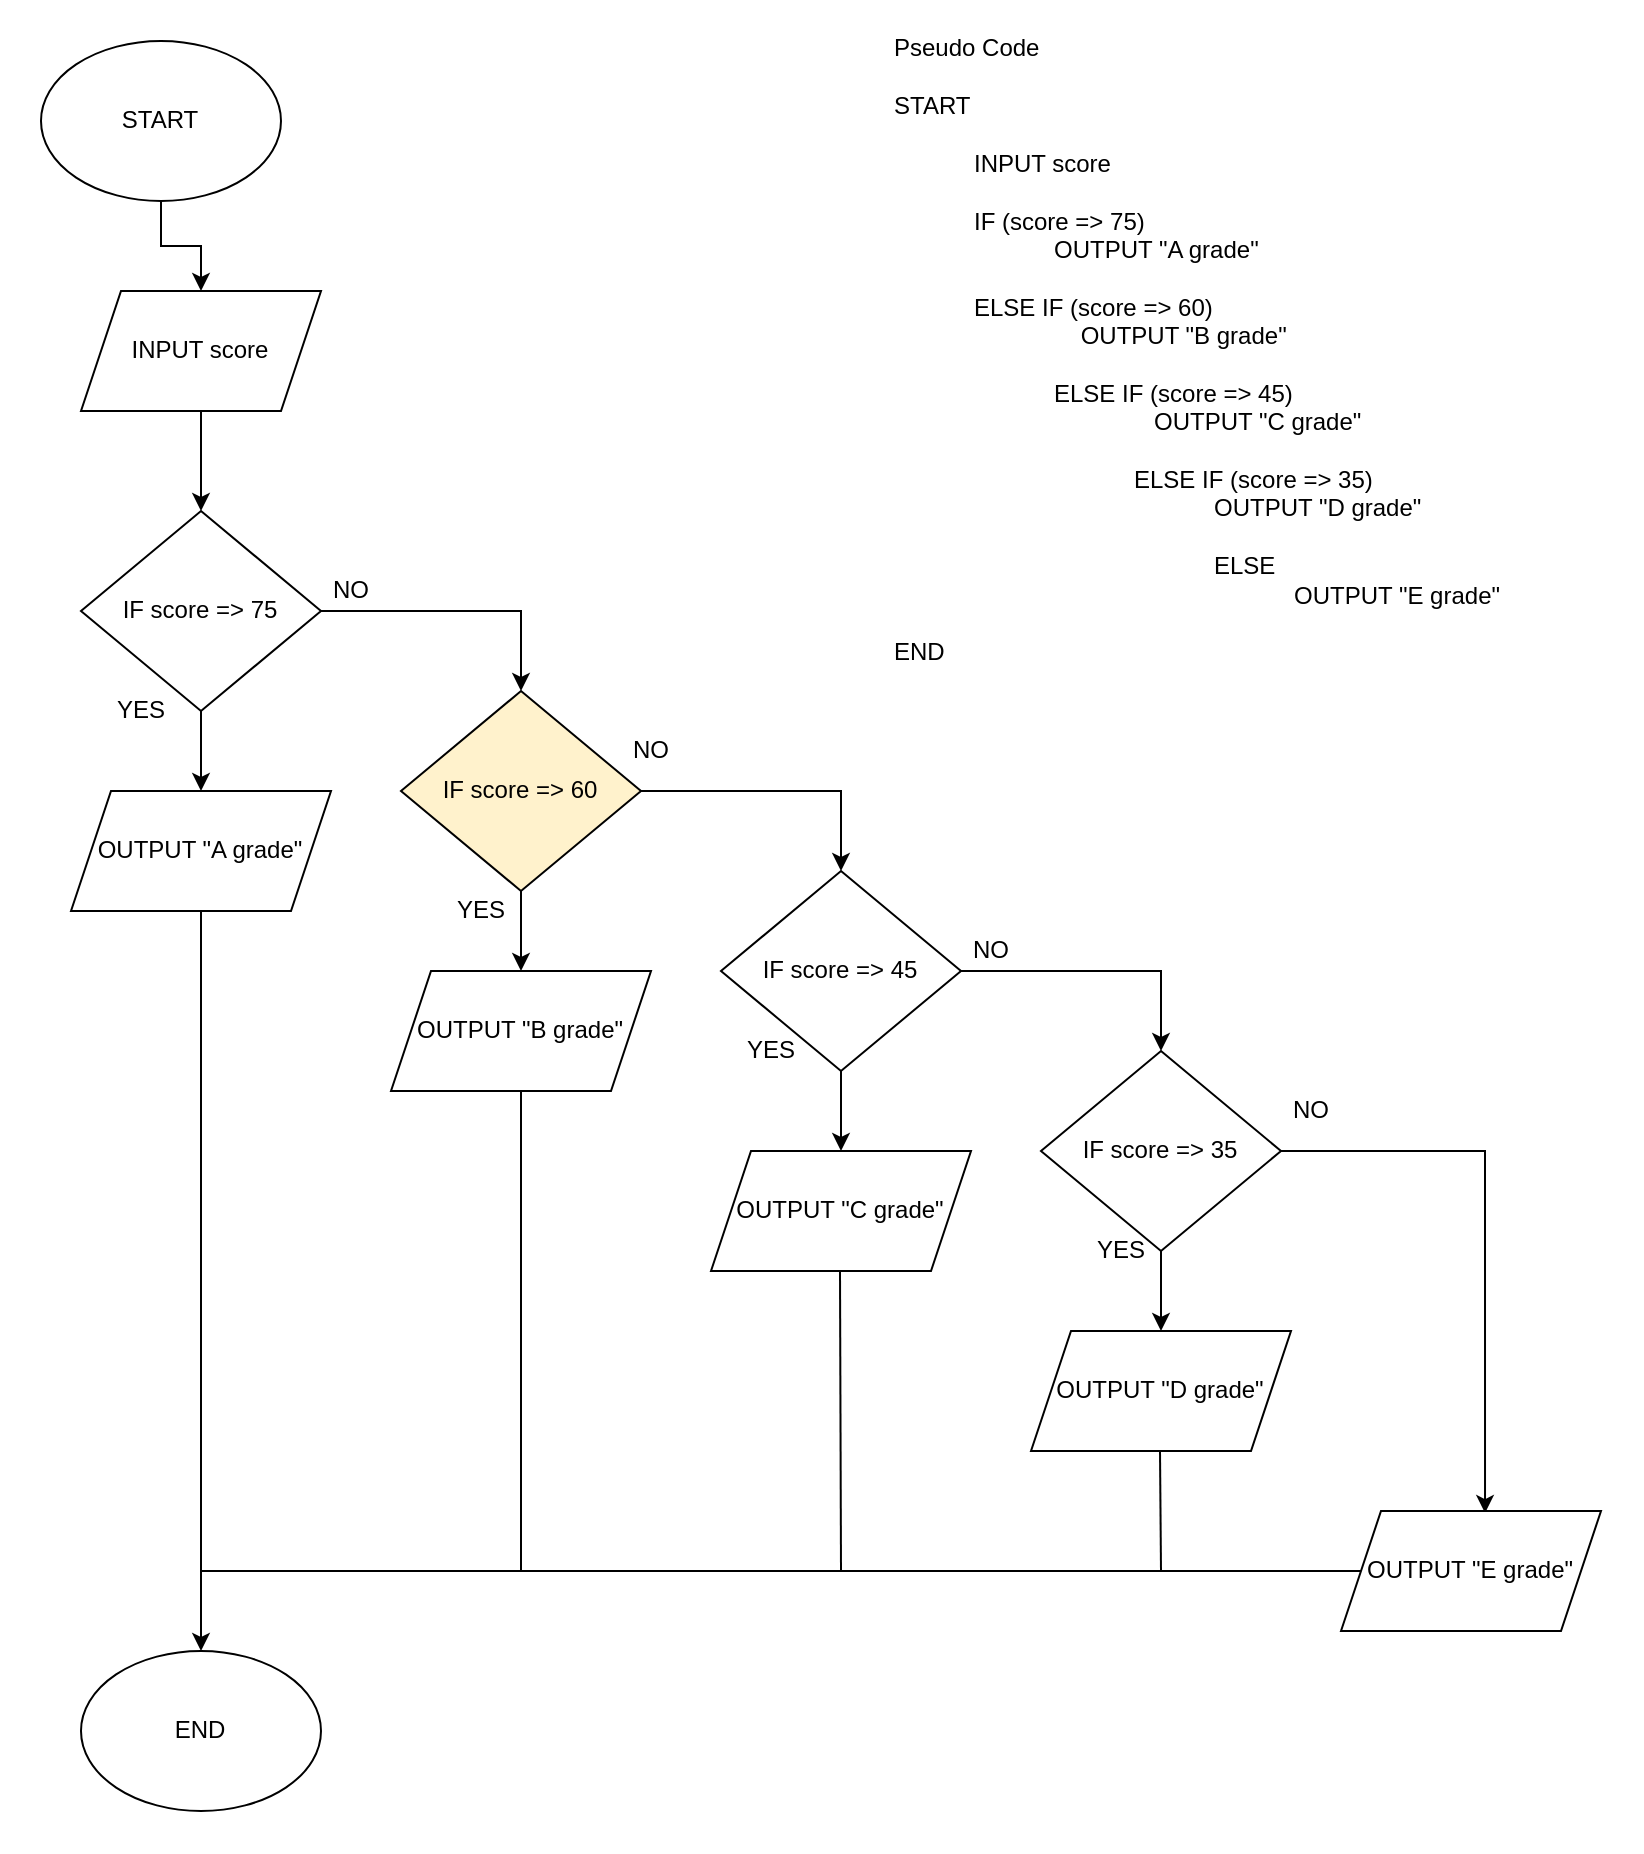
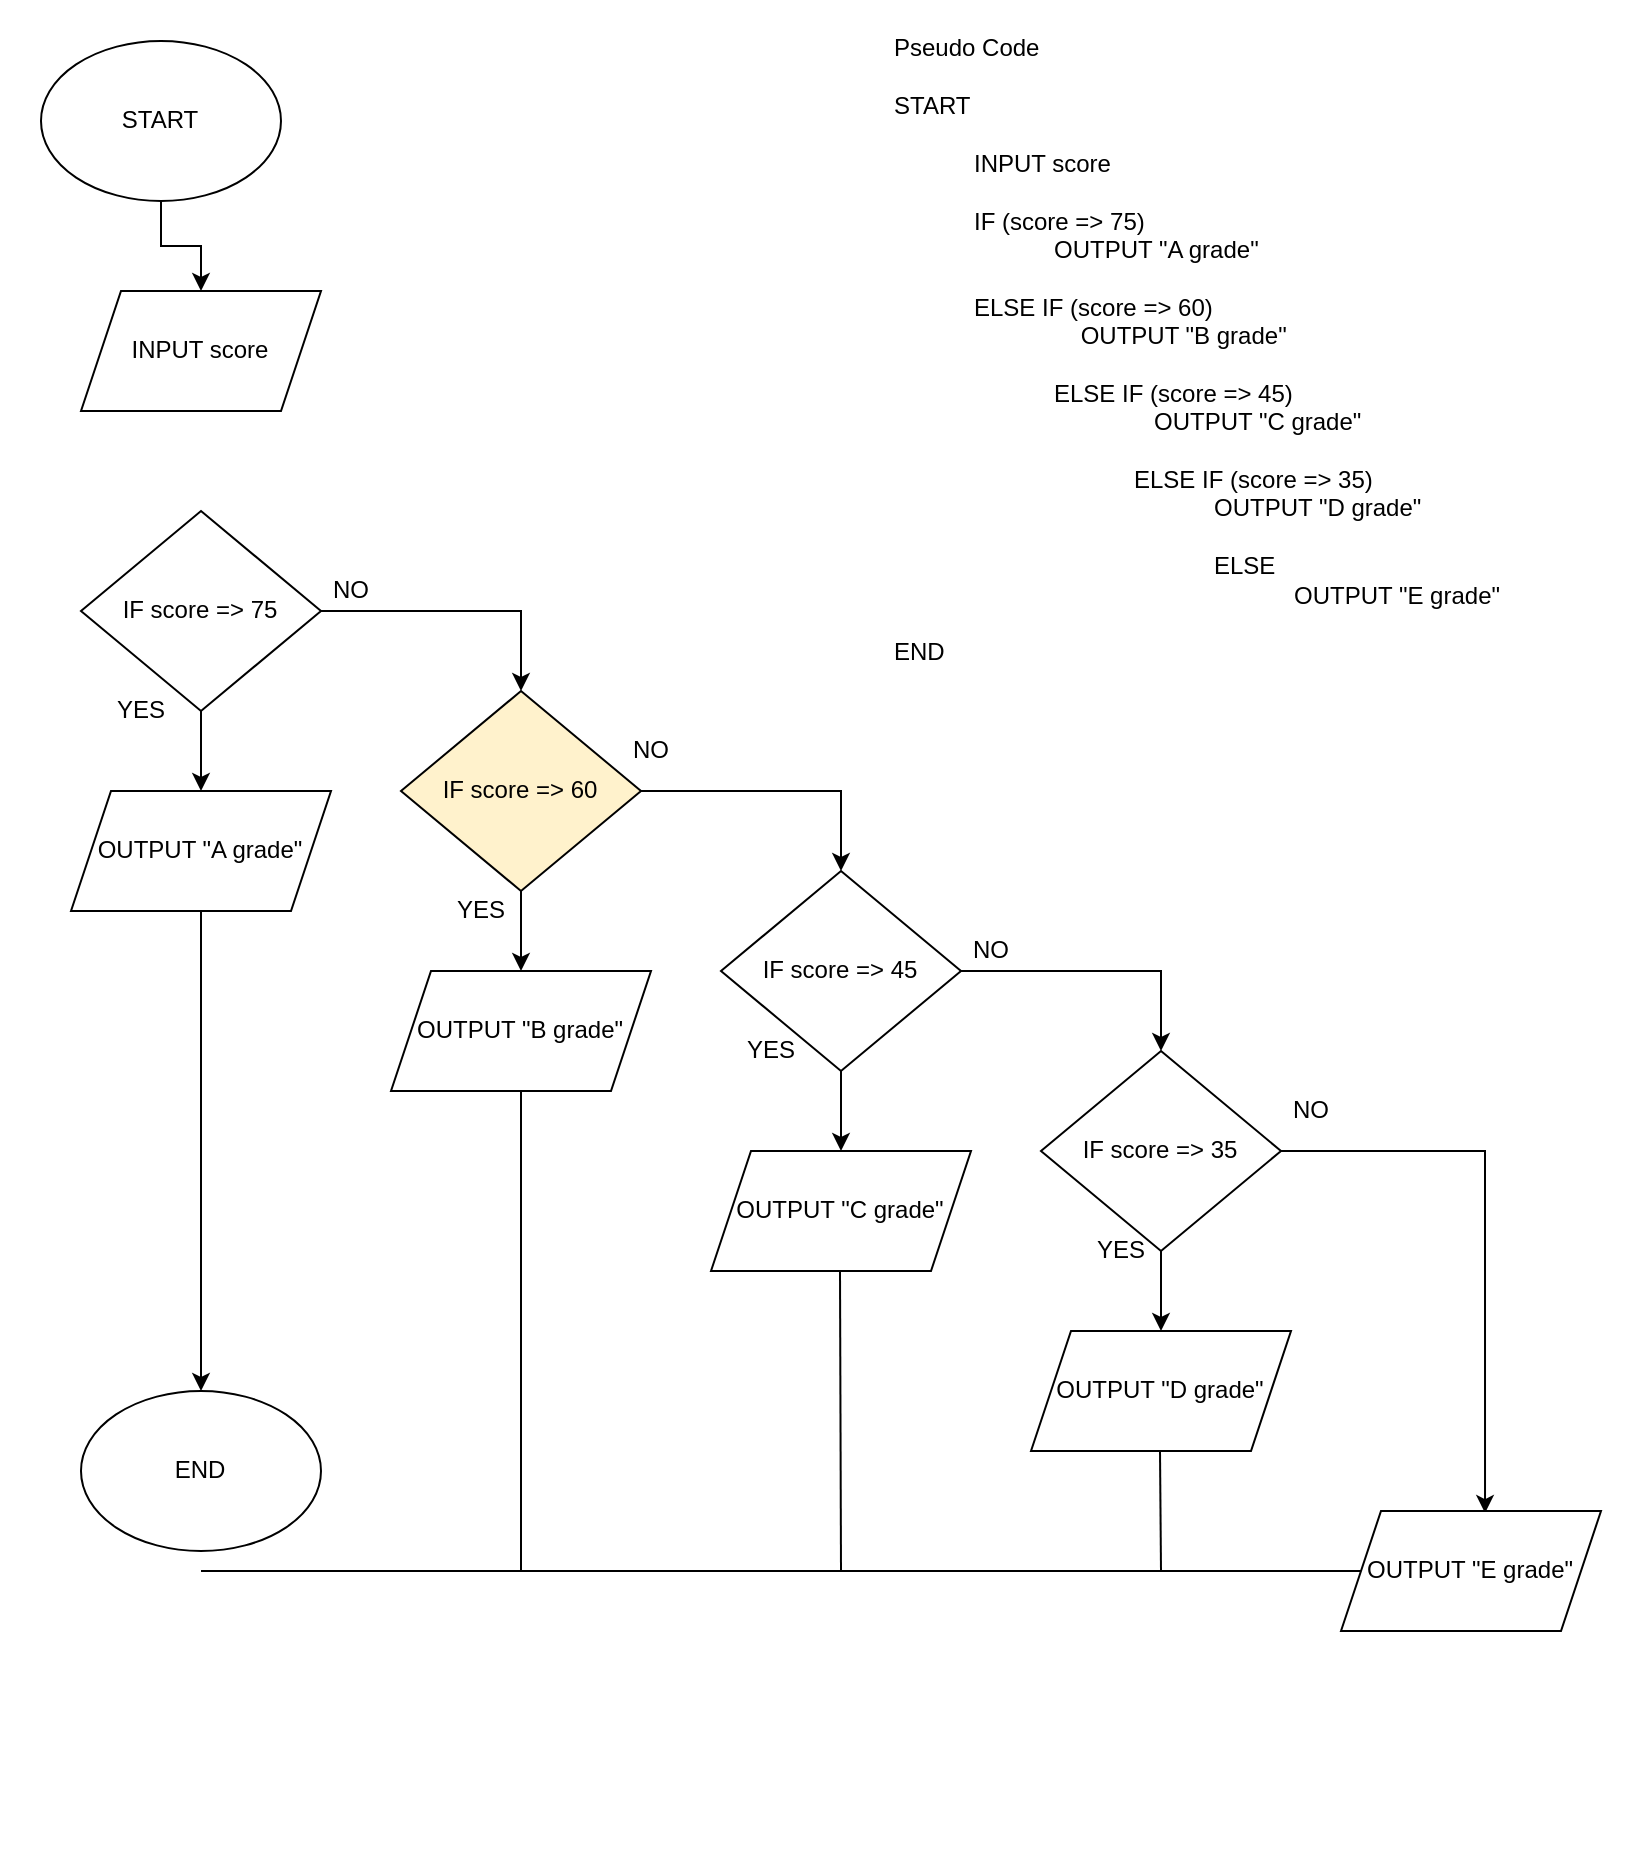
(201, 454) -> none
(201, 1731) -> (201, 1471)
